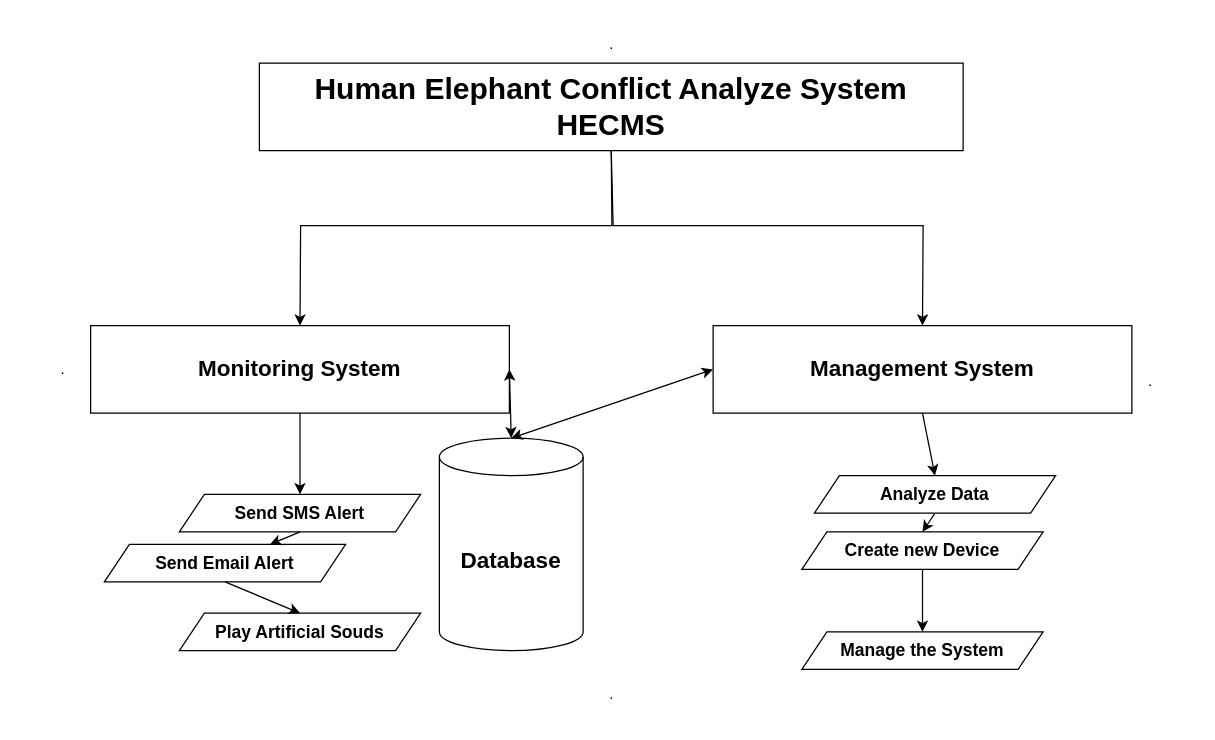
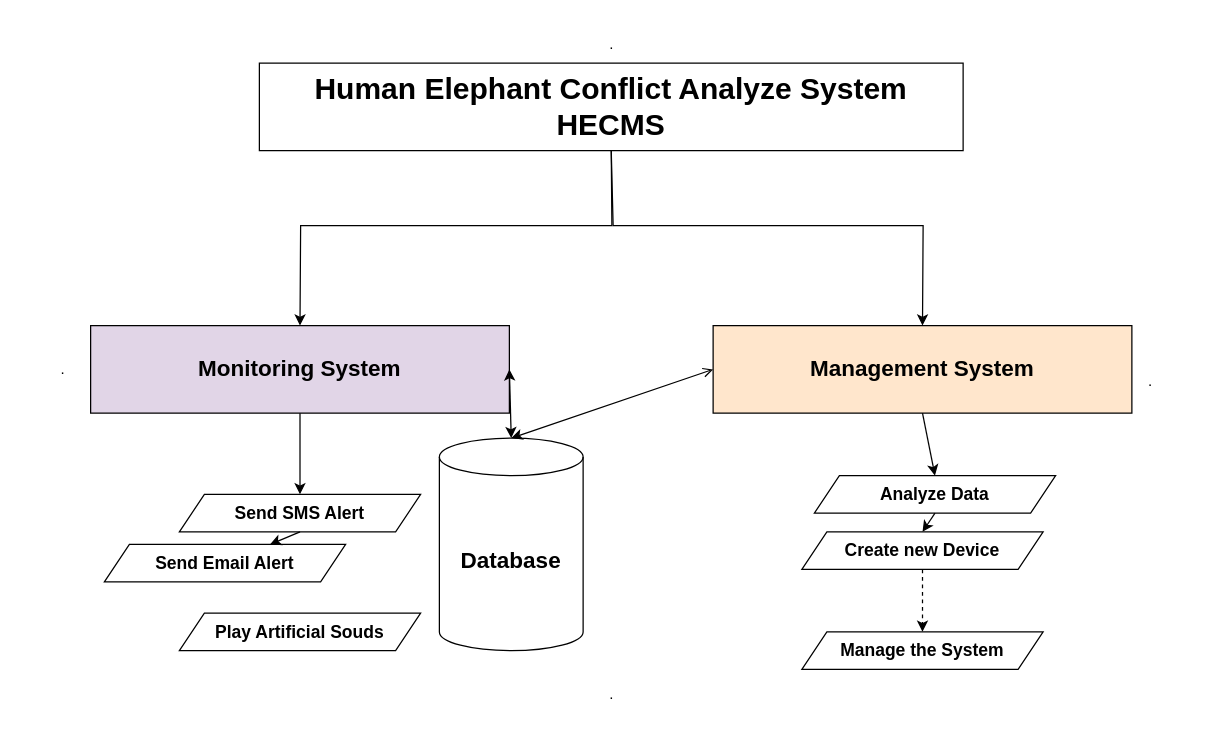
(300, 369) -> (300, 369)
(923, 369) -> (923, 369)
(704, 373) -> (706, 372)
(258, 596) -> none
(923, 597) -> (923, 597)
